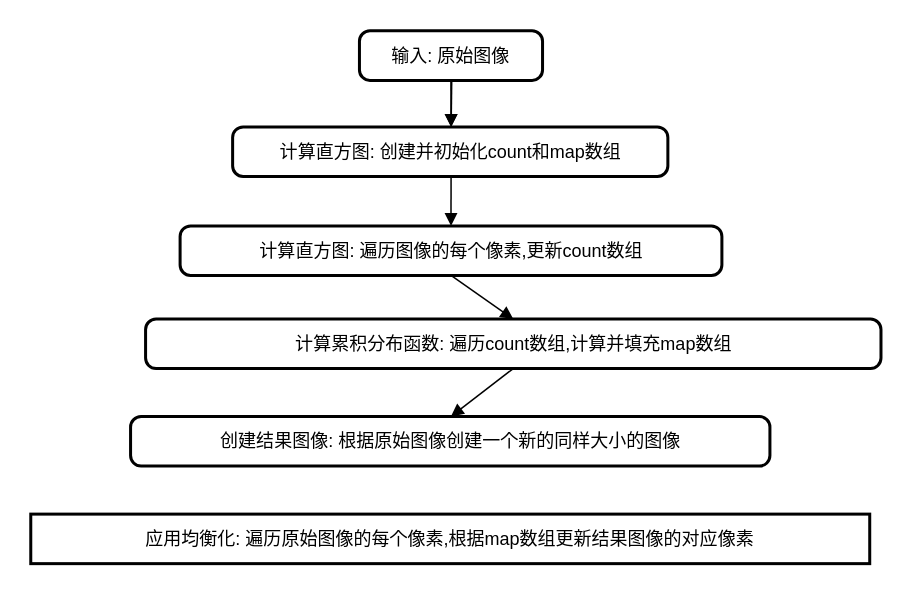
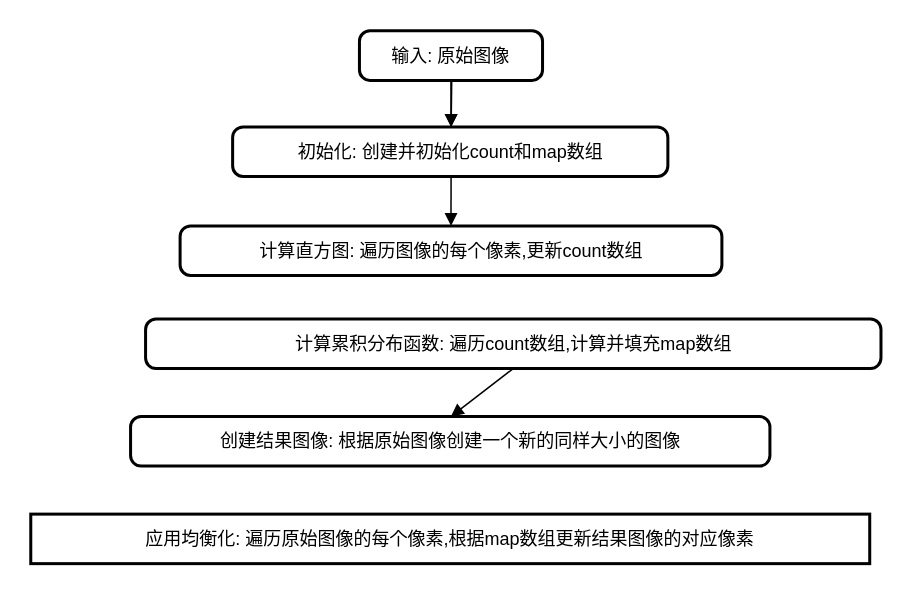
(451, 152) -> (451, 152)
(477, 294) -> none
